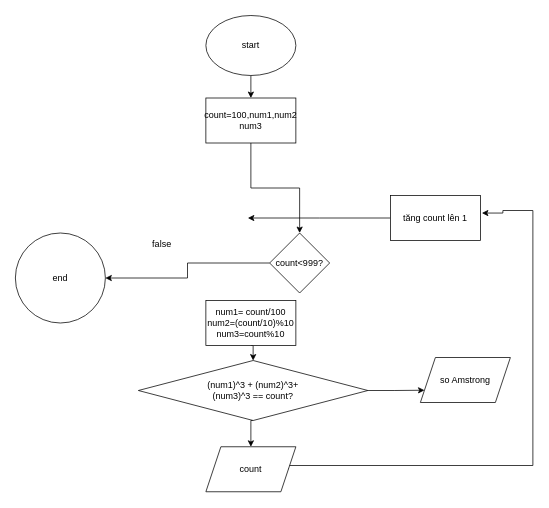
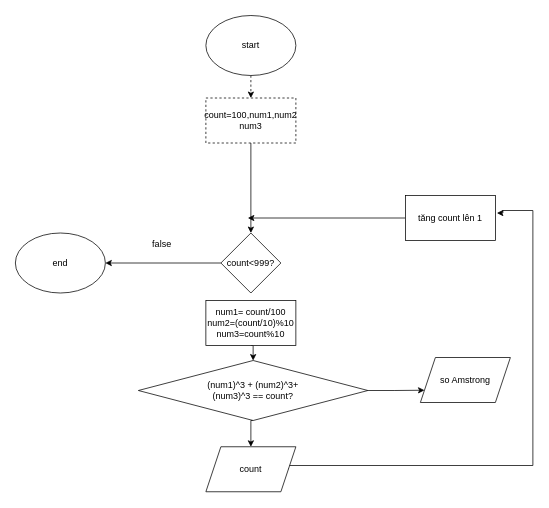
(251, 85) -> (251, 85)
(251, 120) -> (251, 120)
(435, 218) -> (450, 218)
(300, 263) -> (251, 263)
(60, 278) -> (60, 263)
